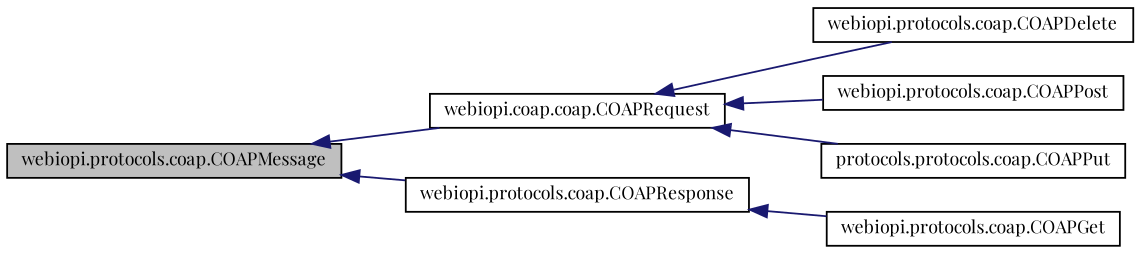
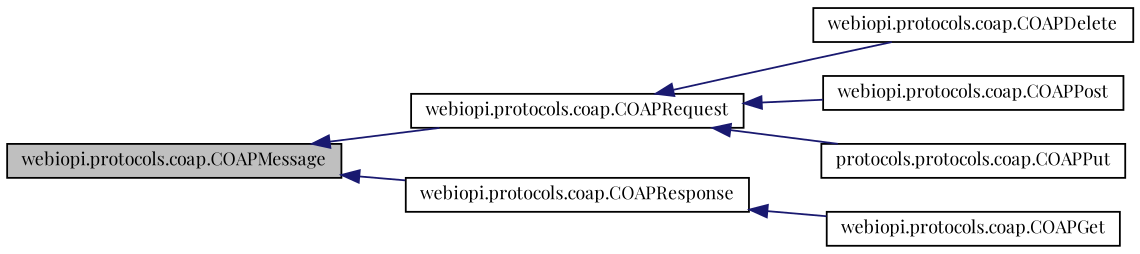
(577, 111) -> (577, 111)
